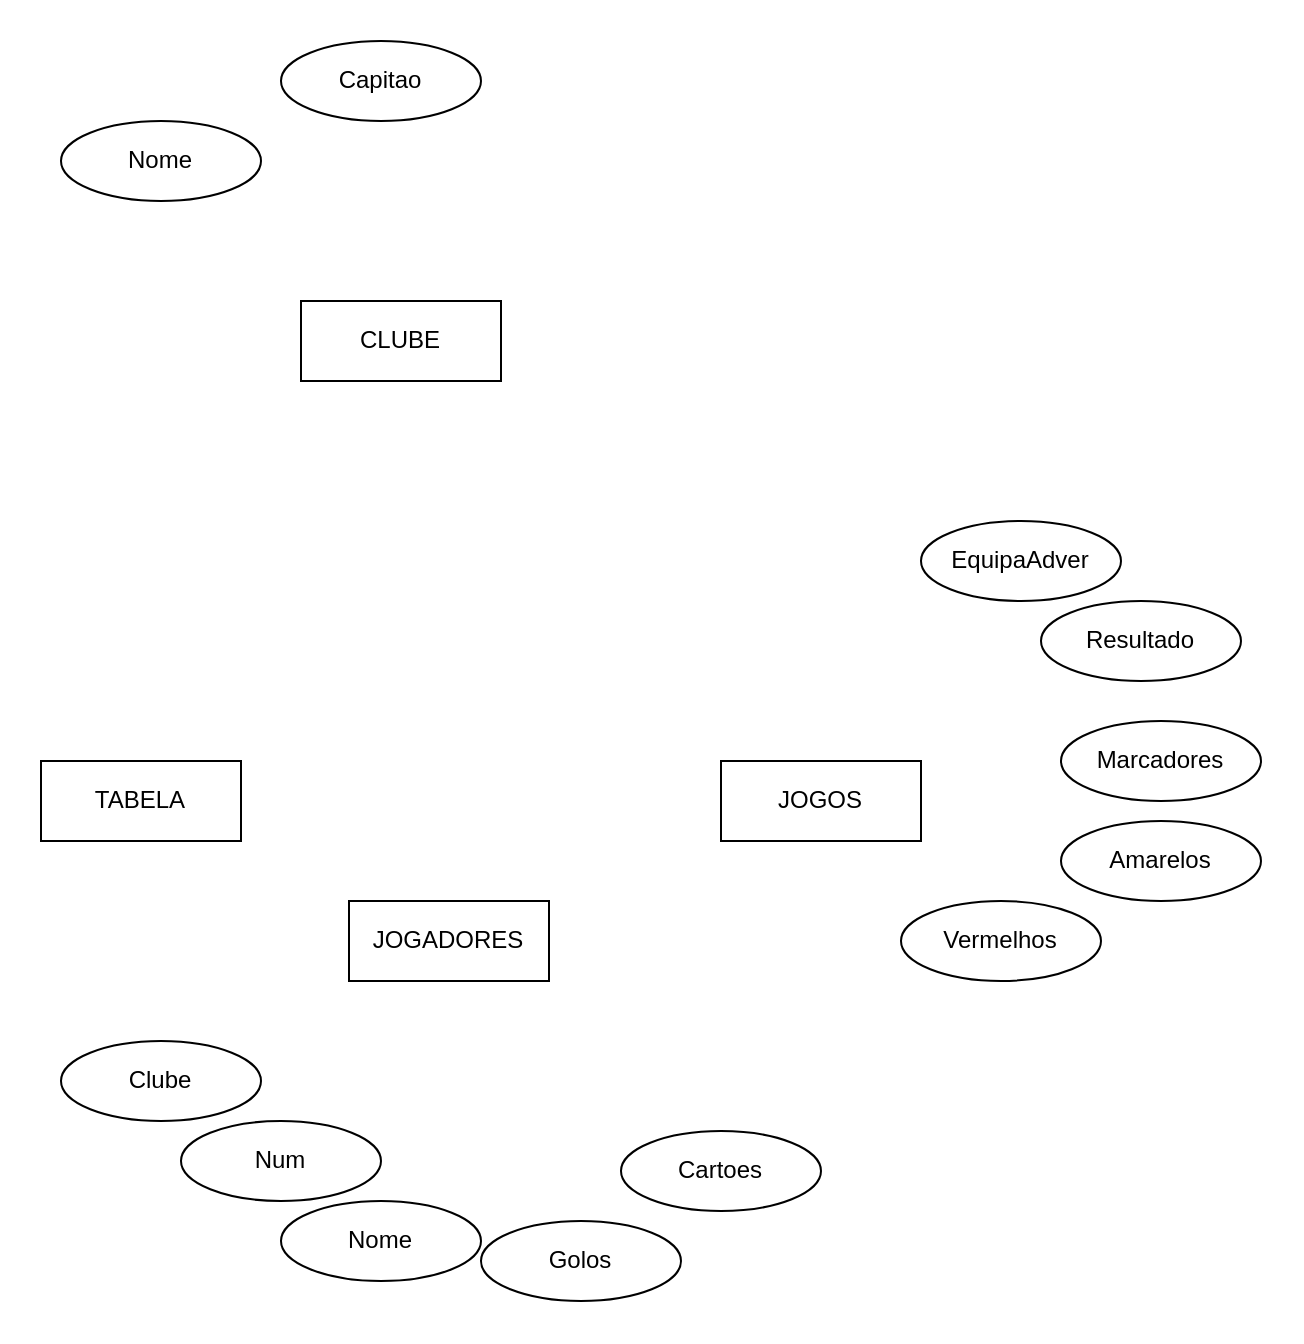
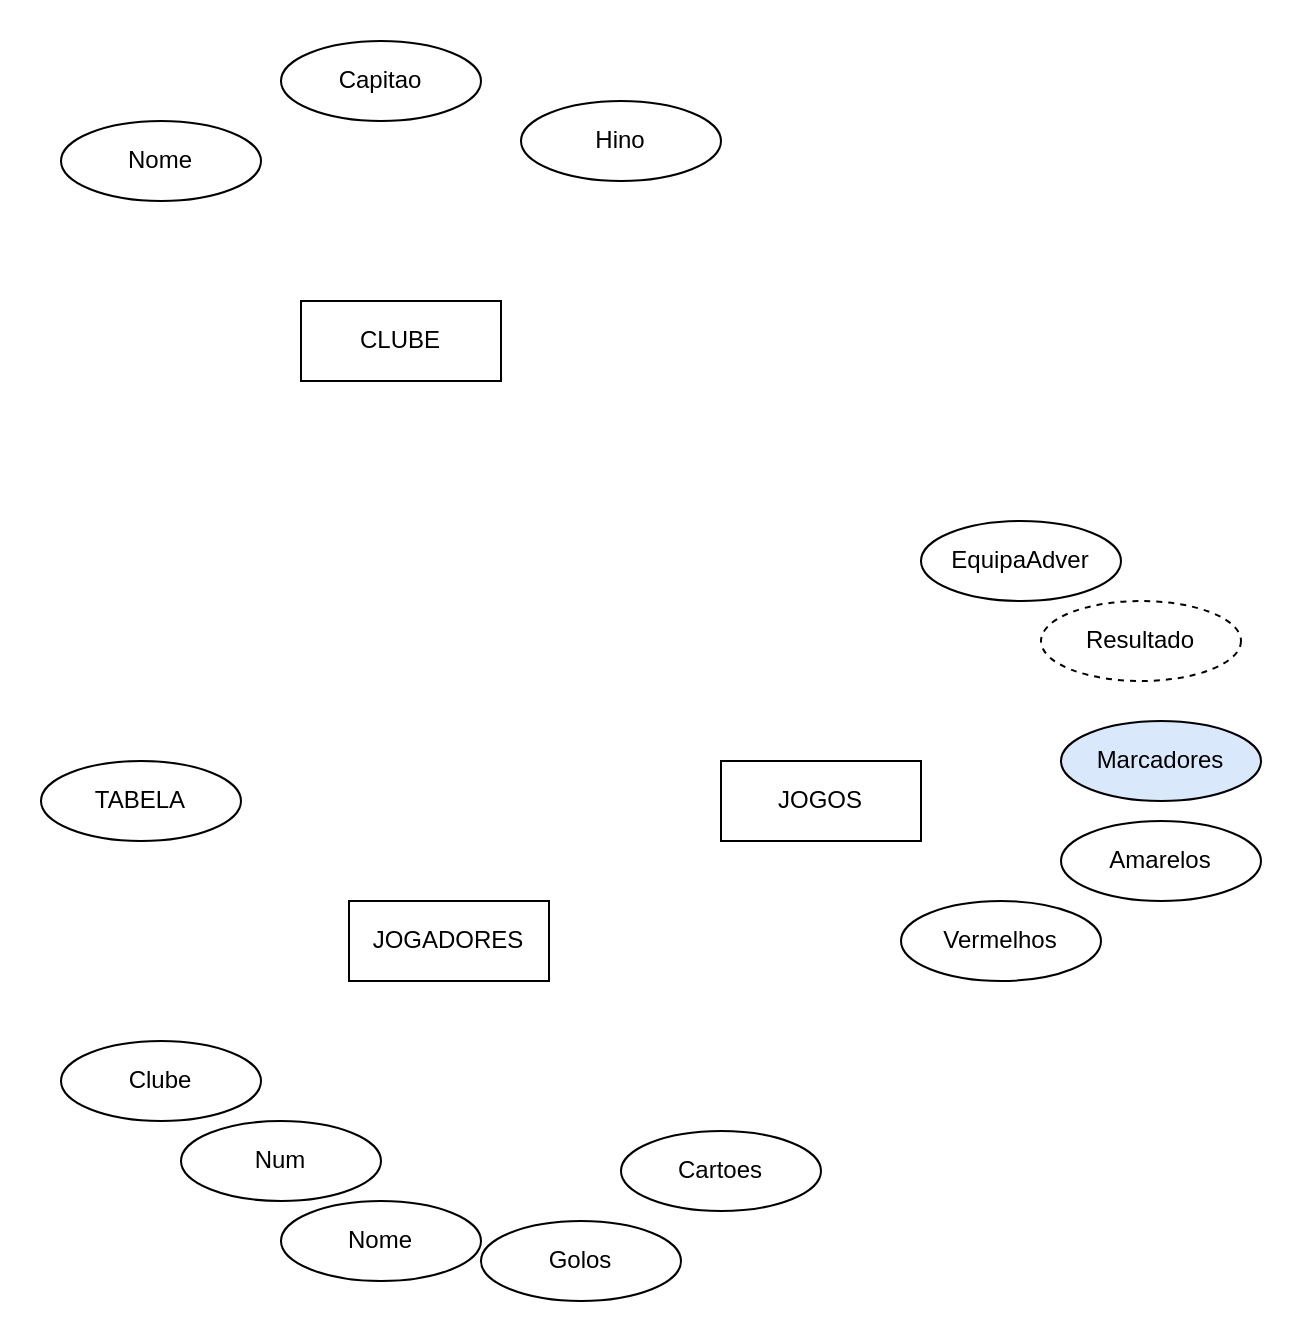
none -> (621, 141)
(1141, 641) -> (1141, 641)
(1161, 761) -> (1161, 761)
(141, 801) -> (141, 801)
